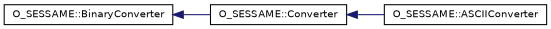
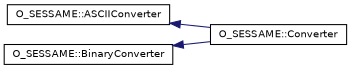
(371, 15) -> (195, 26)
